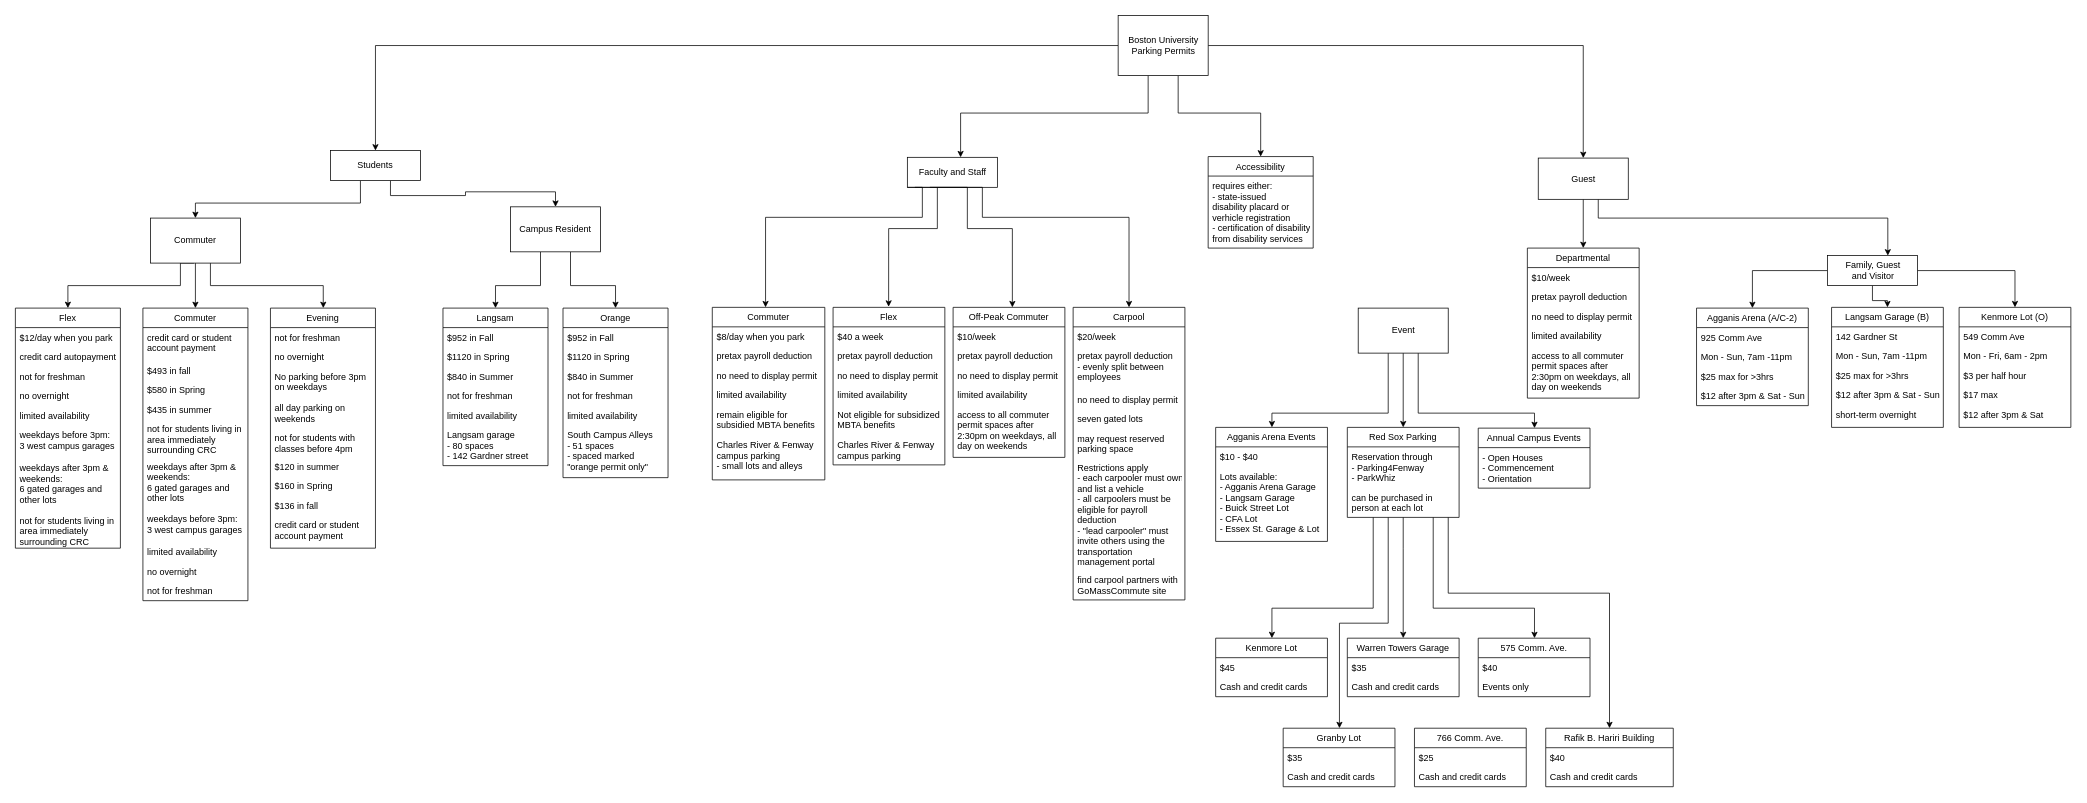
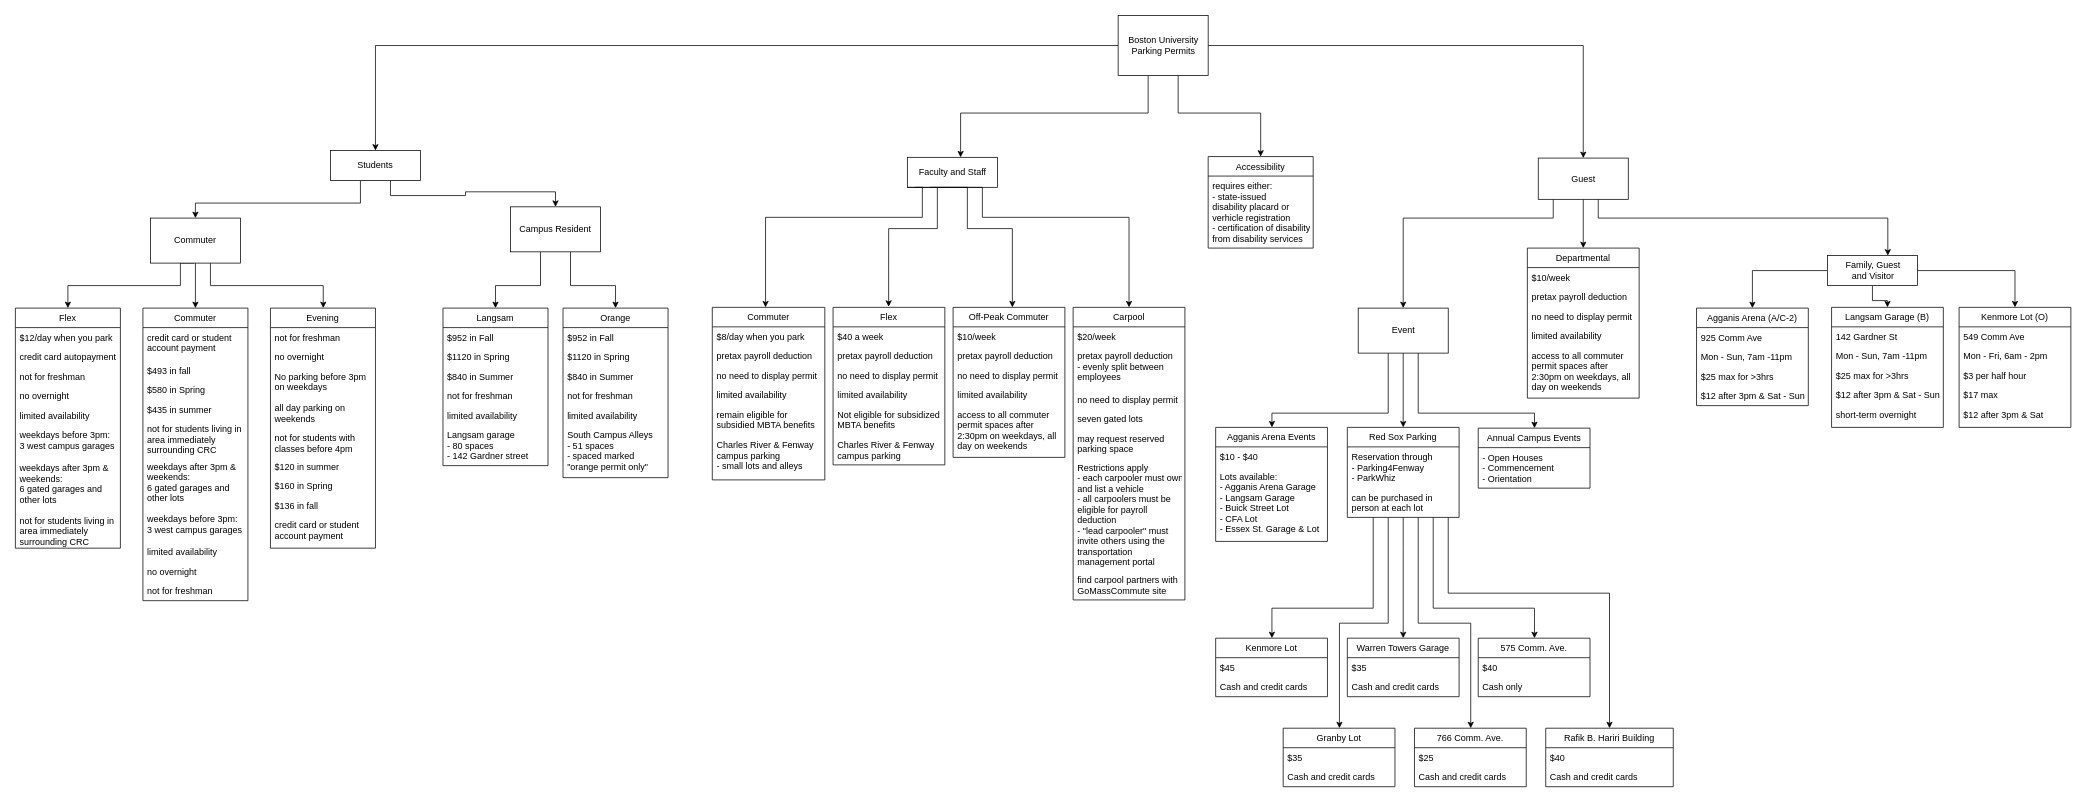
none -> (1403, 259)
none -> (1441, 623)
(1507, 687) -> (1502, 687)
